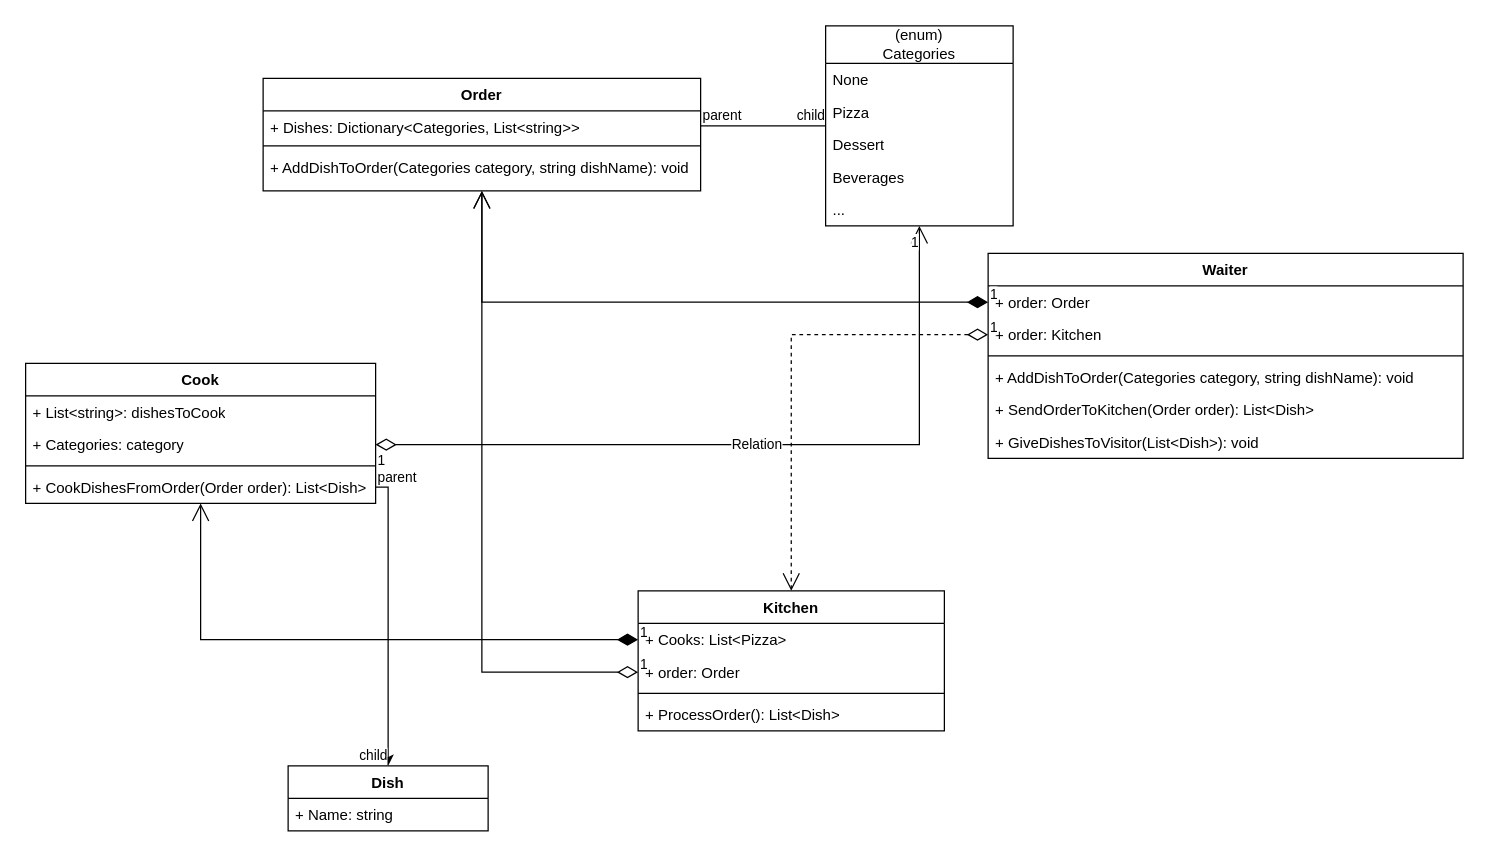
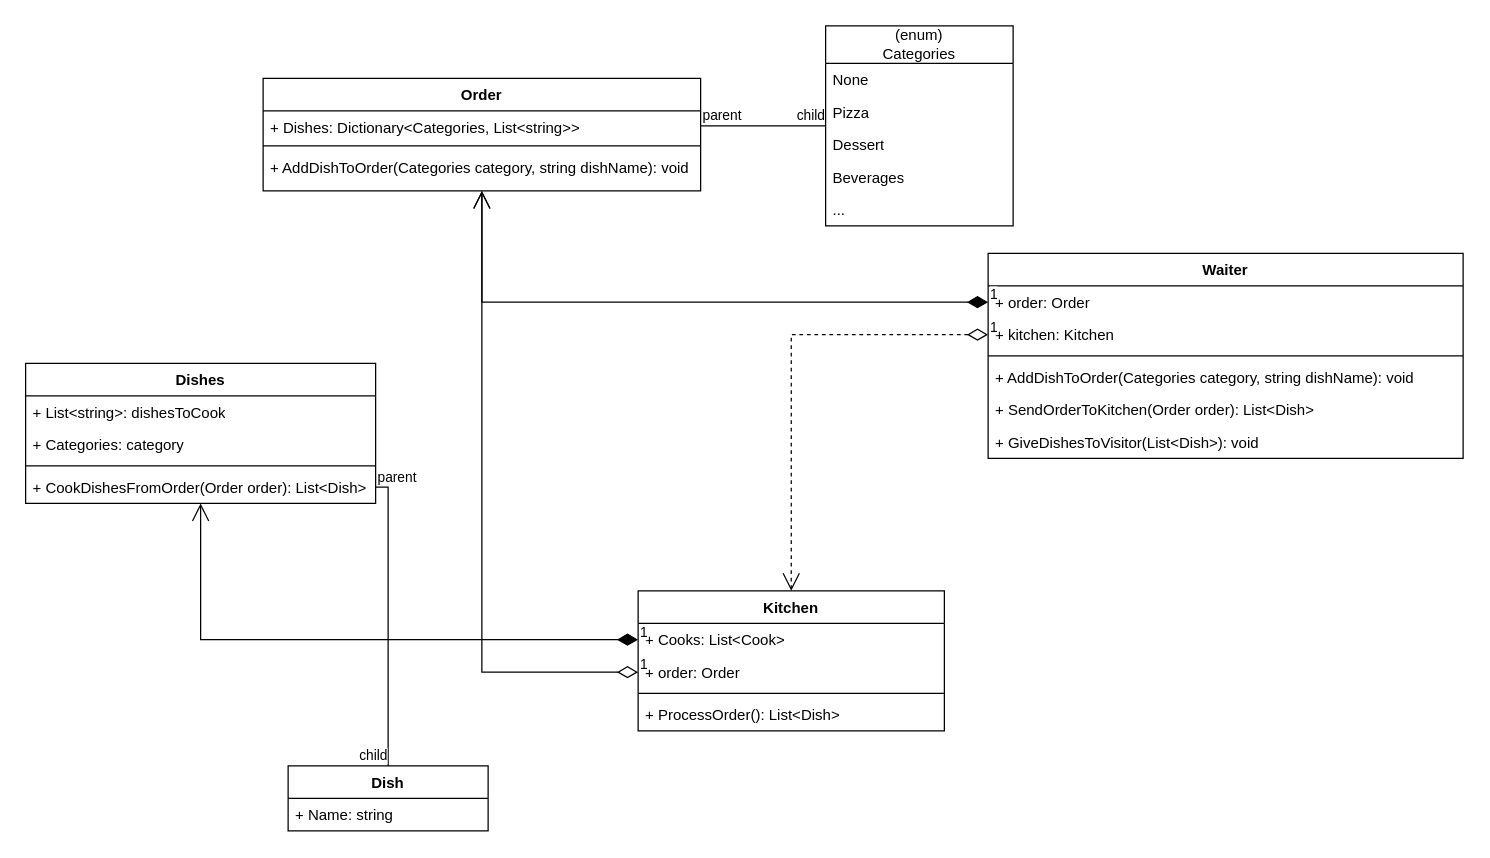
(1057, 336) -> (1063, 336)
(201, 381) -> (201, 381)
(765, 444) -> none
(720, 641) -> (718, 641)
(388, 756) -> (388, 759)
